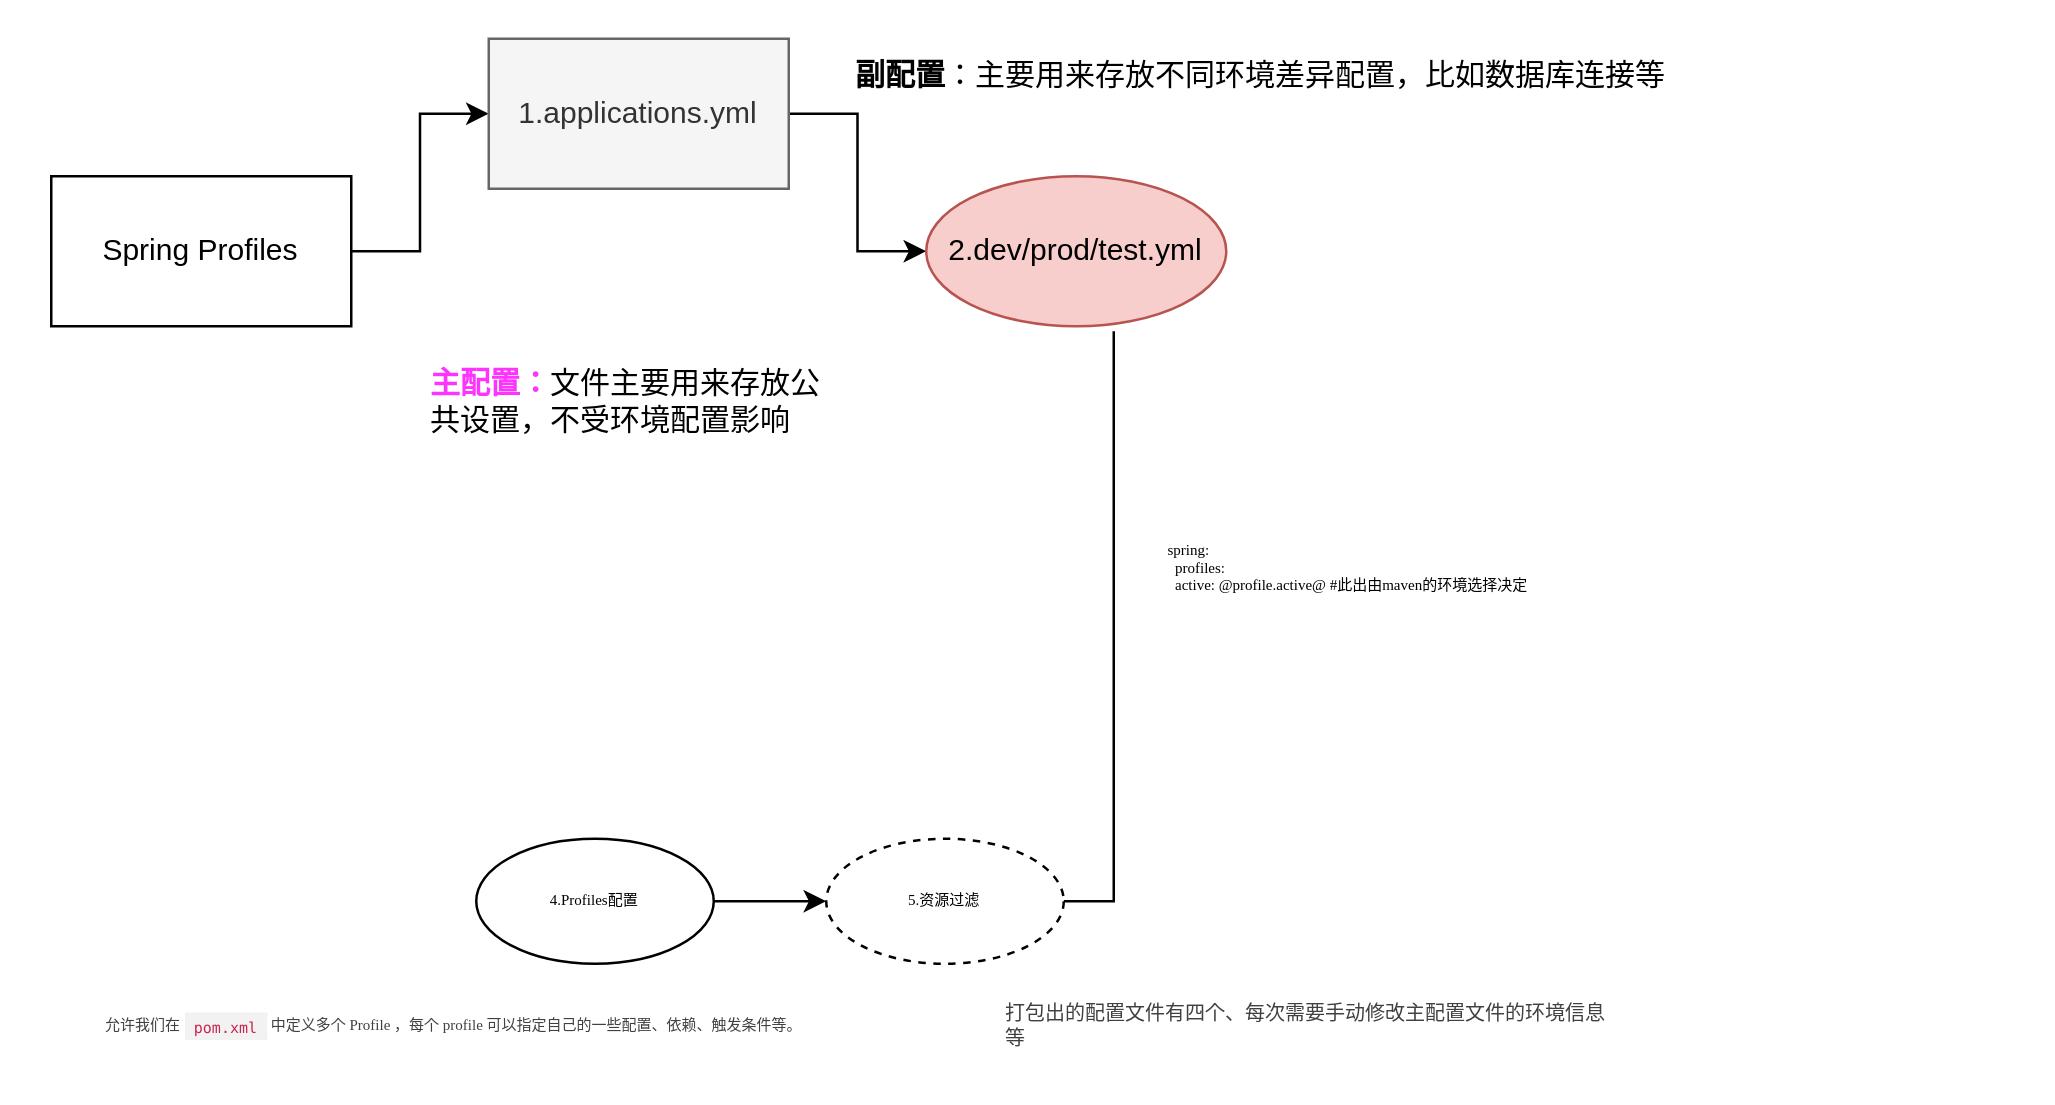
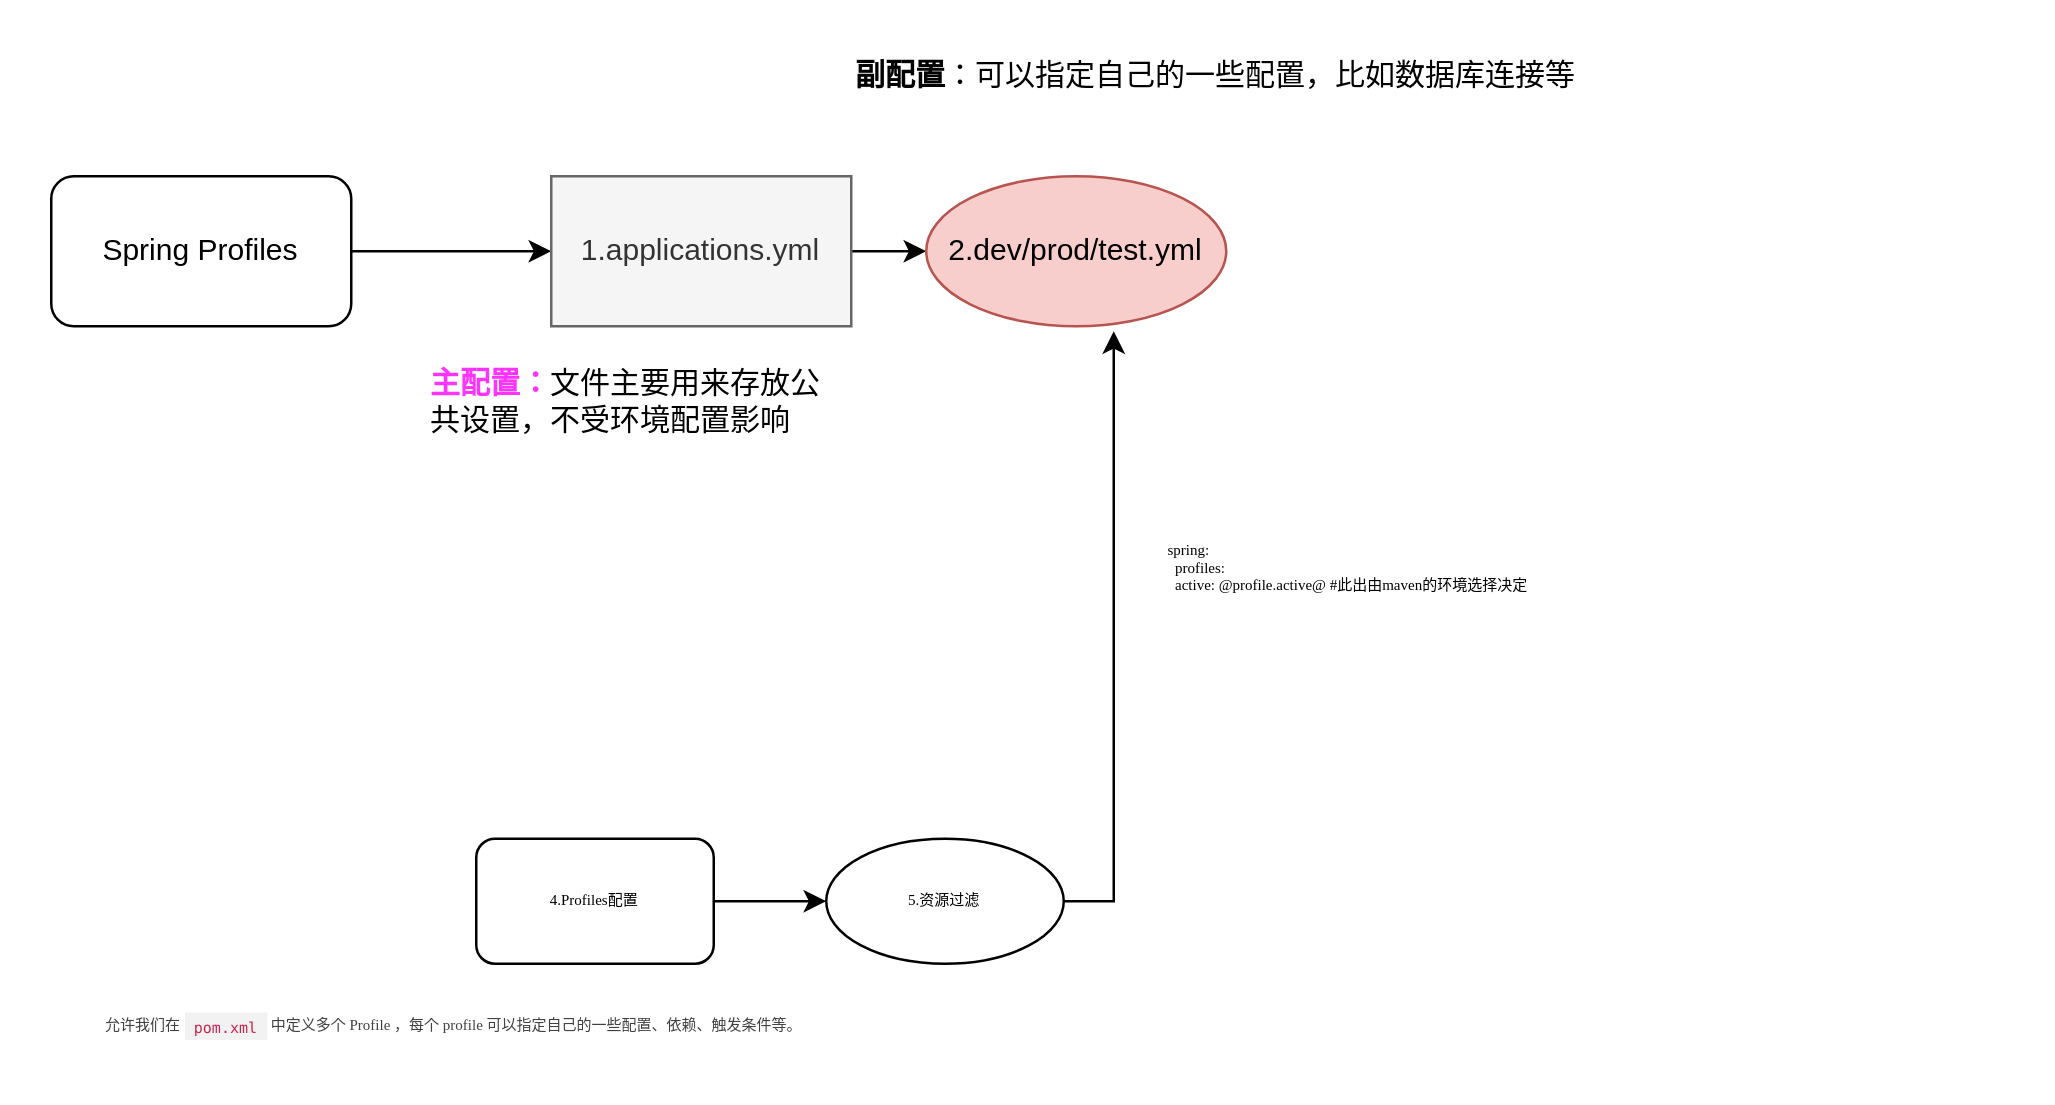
(1261, 76) -> (1216, 76)
(639, 114) -> (701, 251)
(201, 251) -> (201, 251)
(1114, 341) -> (1114, 349)
(595, 901) -> (595, 901)
(945, 901) -> (945, 901)
(1308, 1026) -> none
